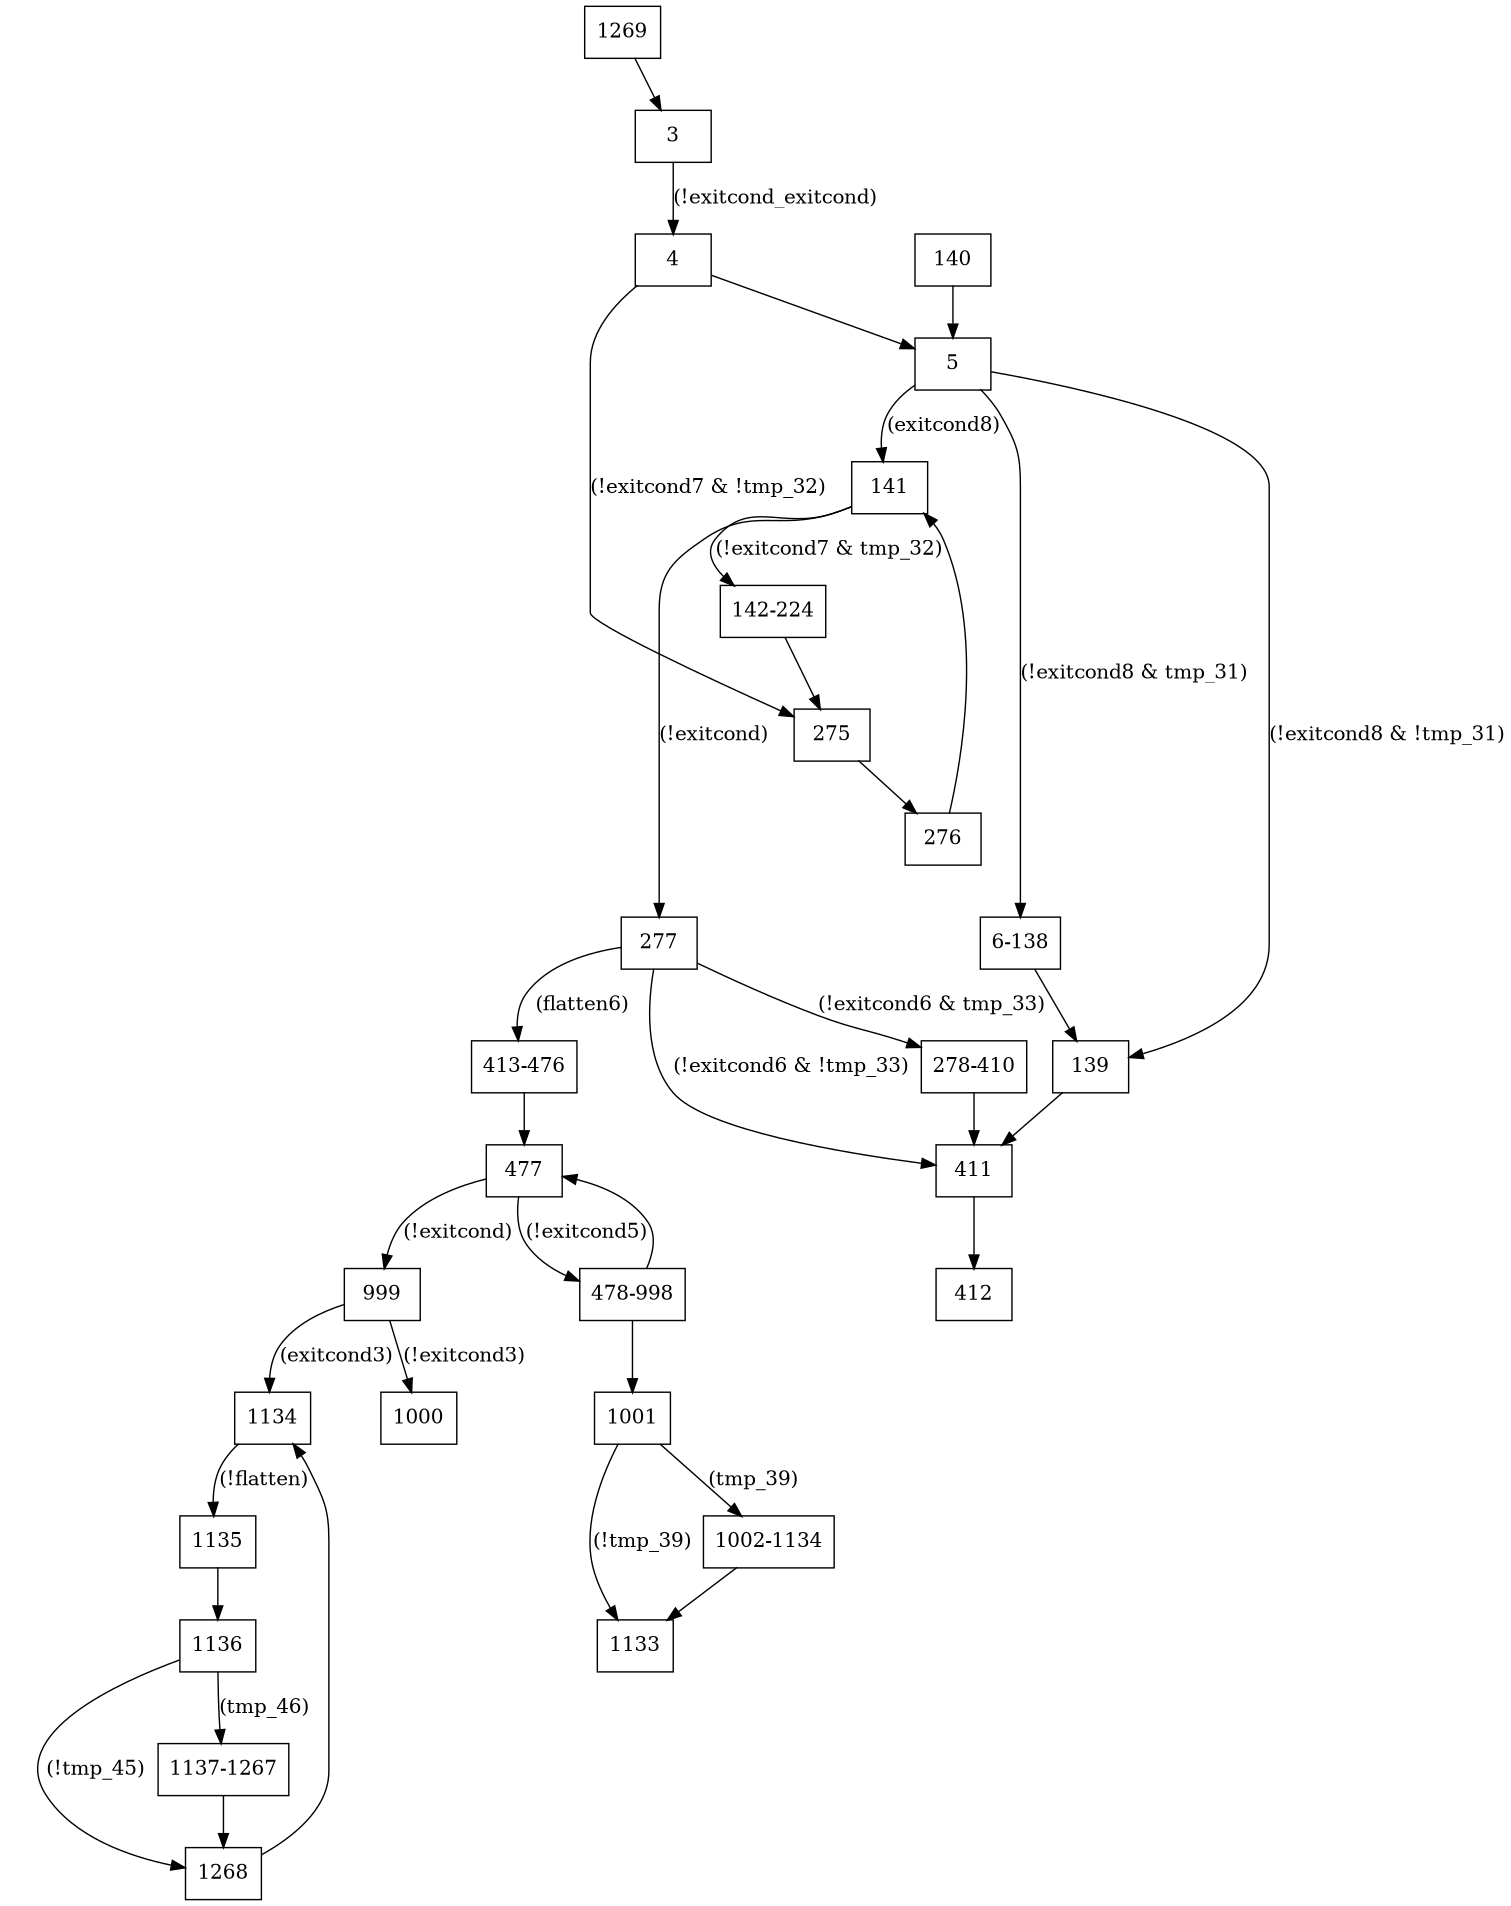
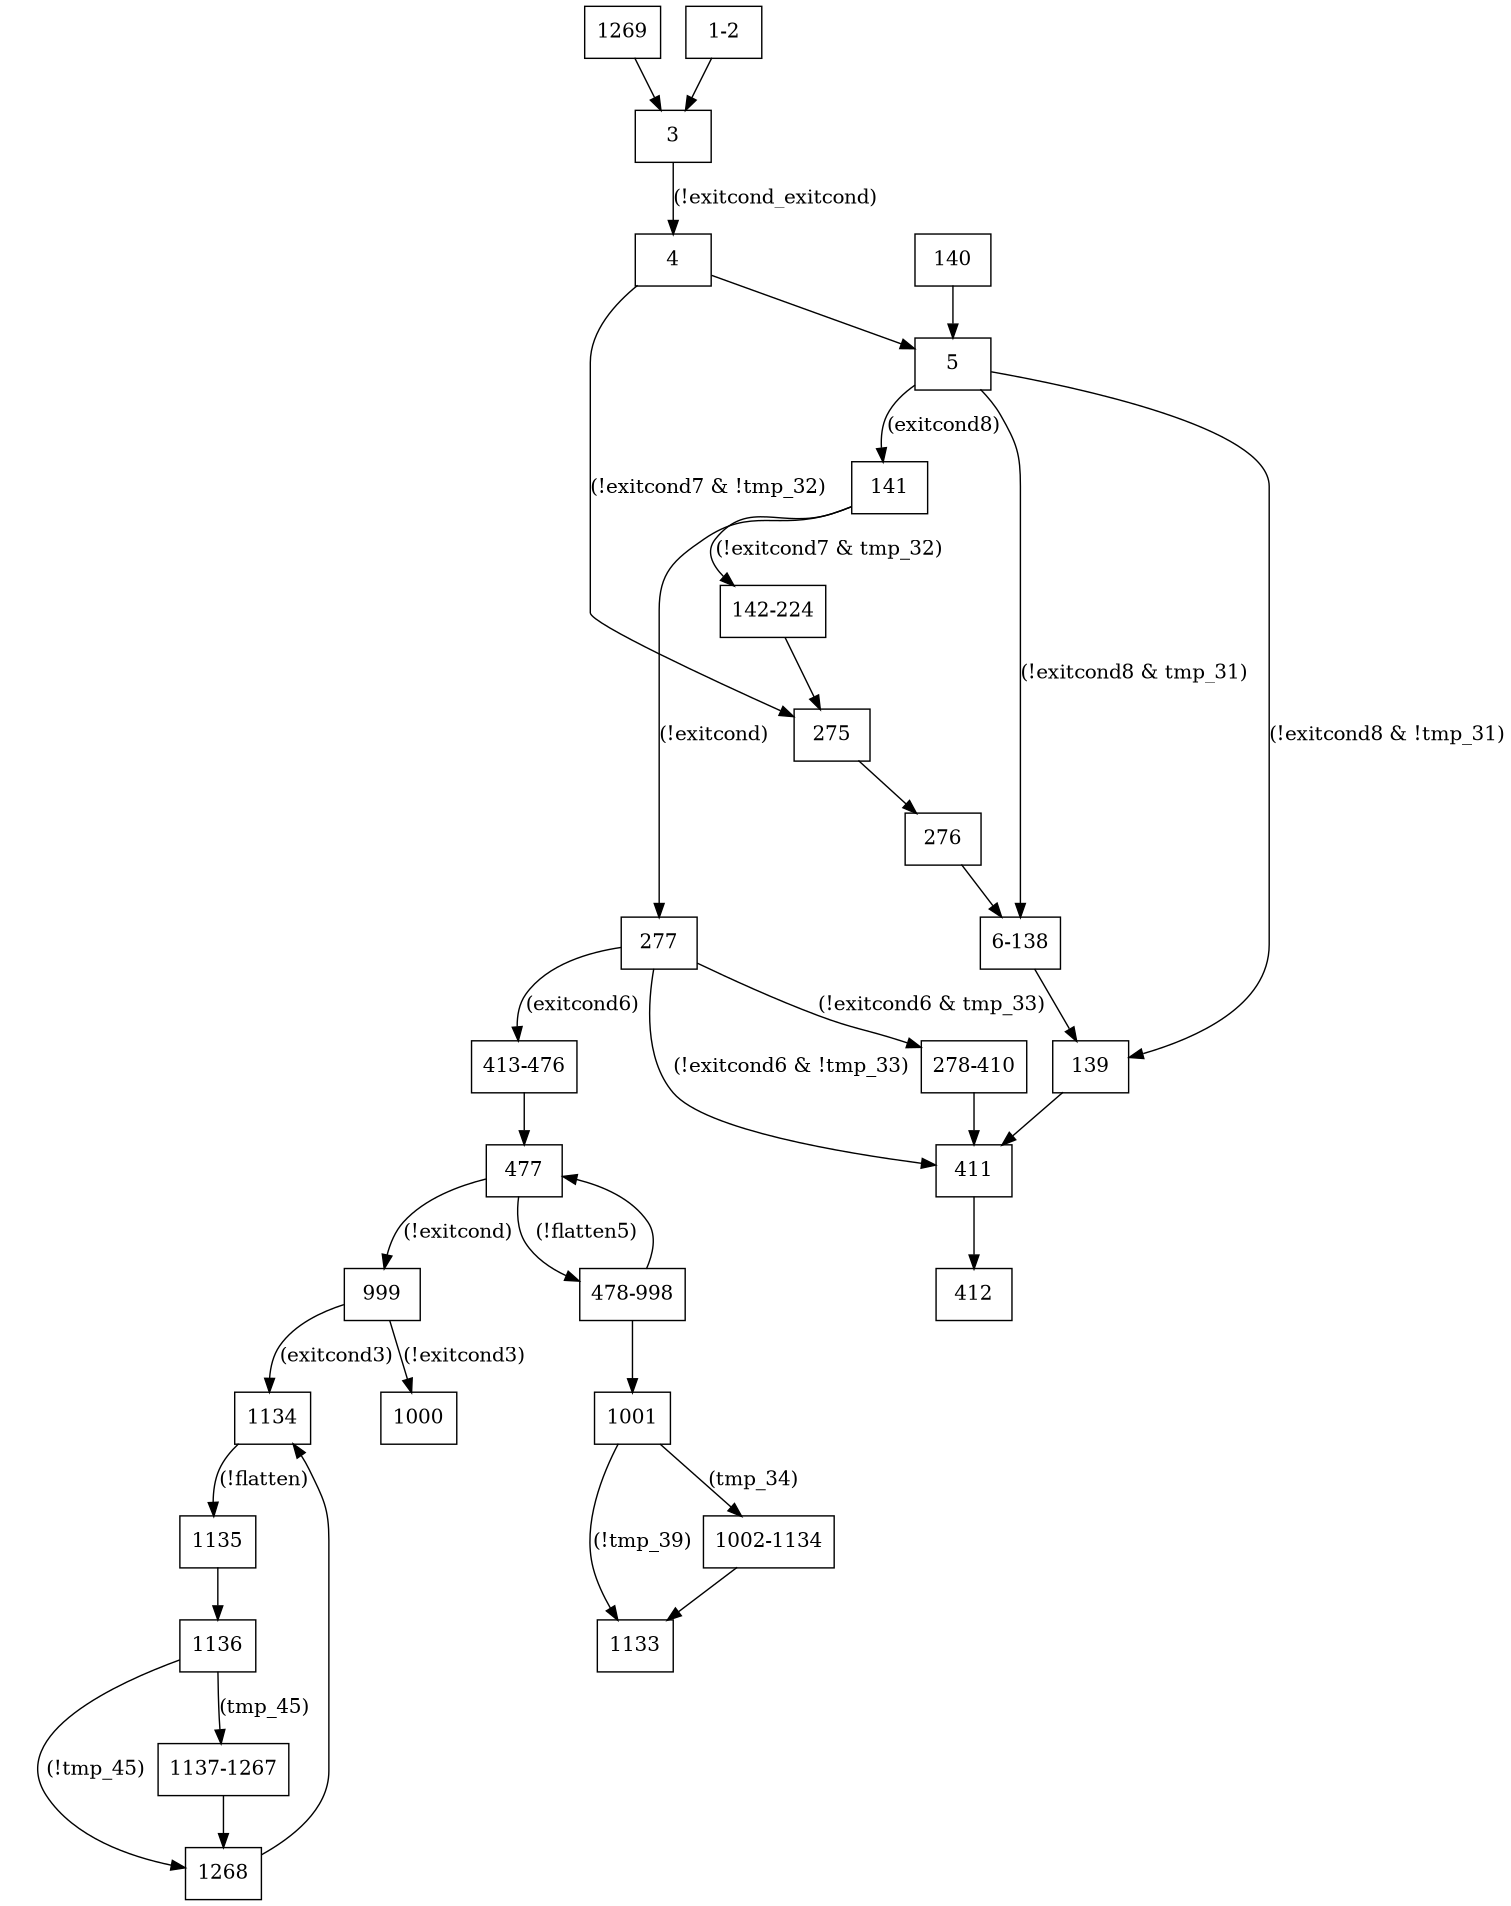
none -> (724, 32)
(966, 666) -> (977, 885)
(583, 1005) -> (583, 1005)
(587, 1233) -> (587, 1233)
(753, 1480) -> (753, 1480)
(264, 1708) -> (264, 1708)
